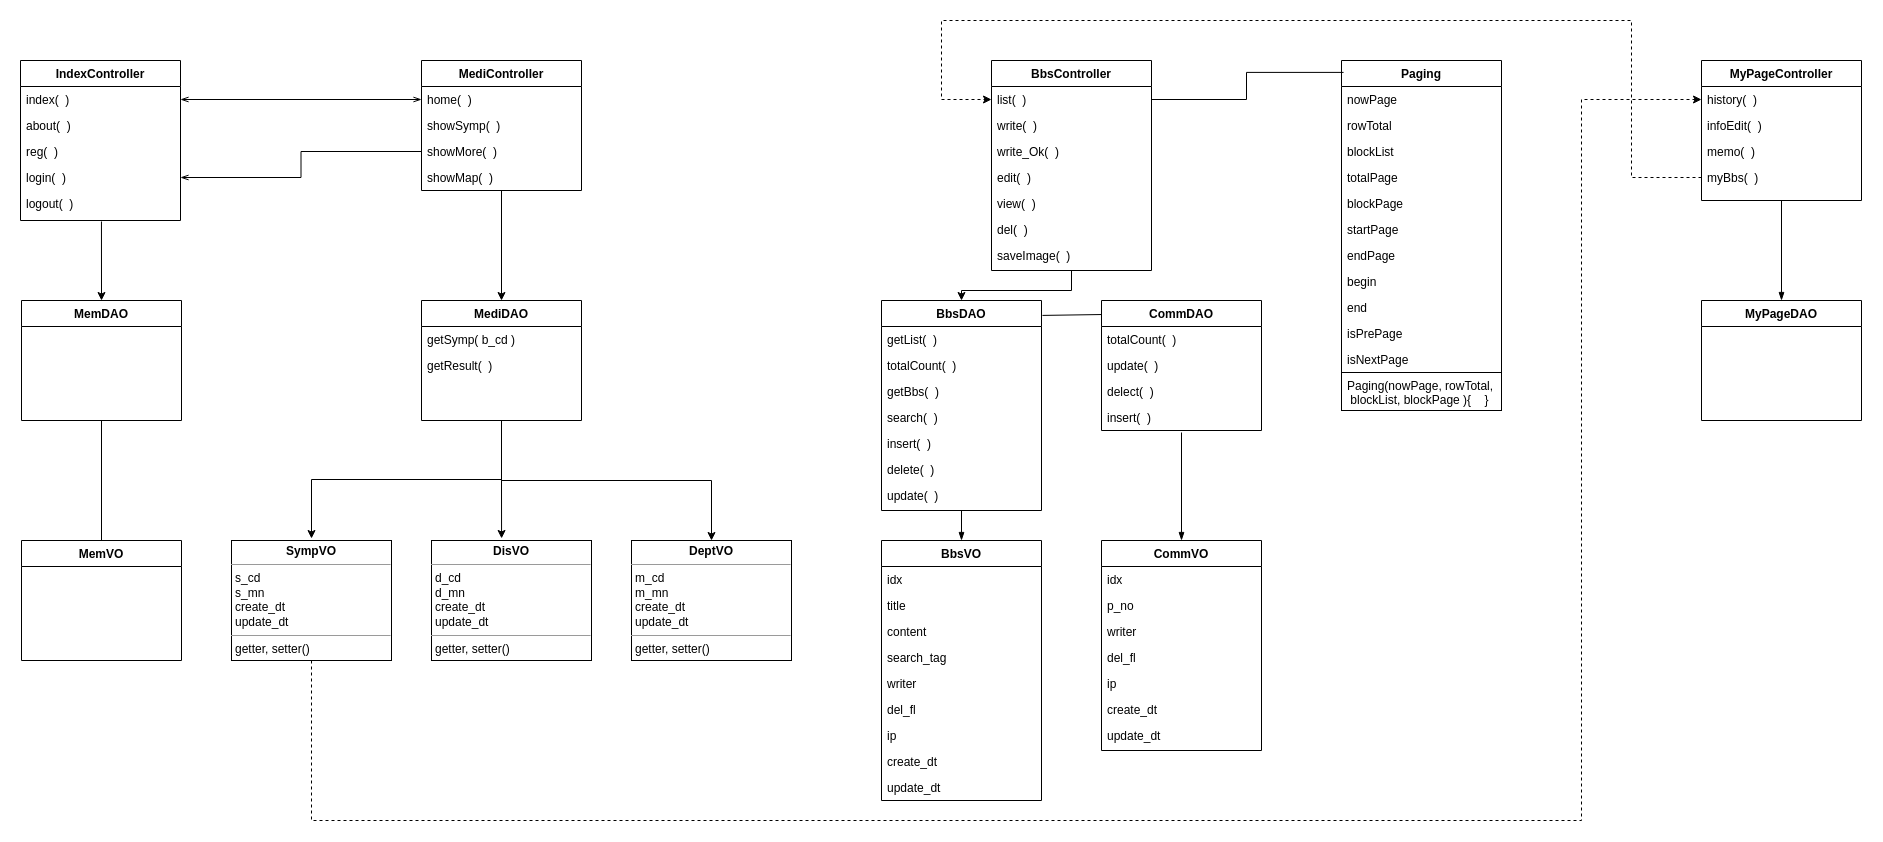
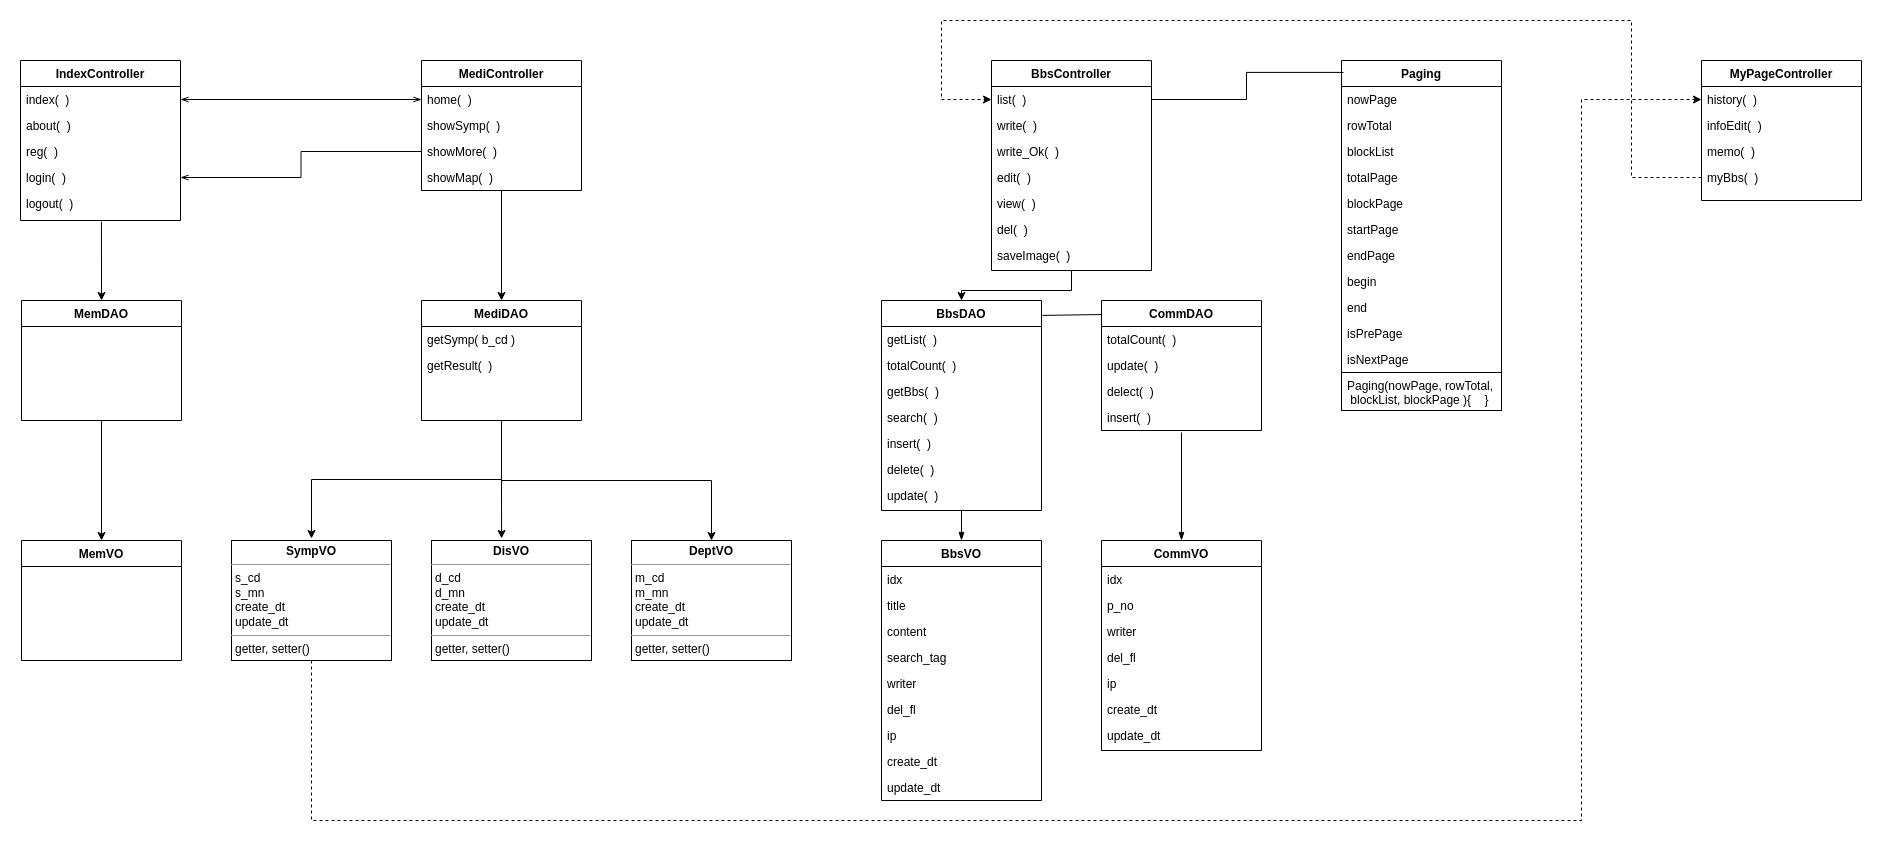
(1782, 247) -> none
(1782, 361) -> none
(102, 534) -> (102, 532)
